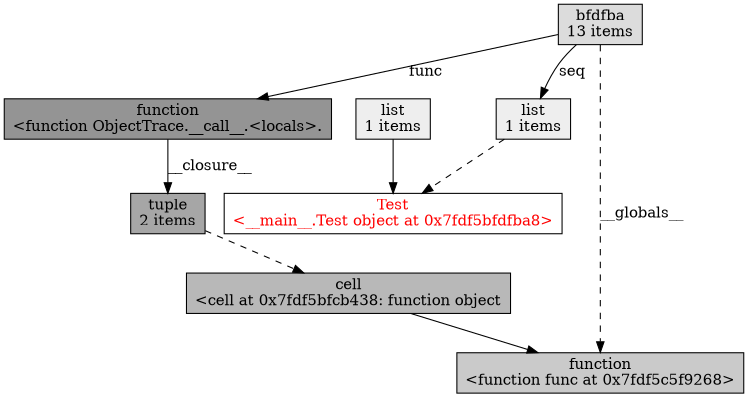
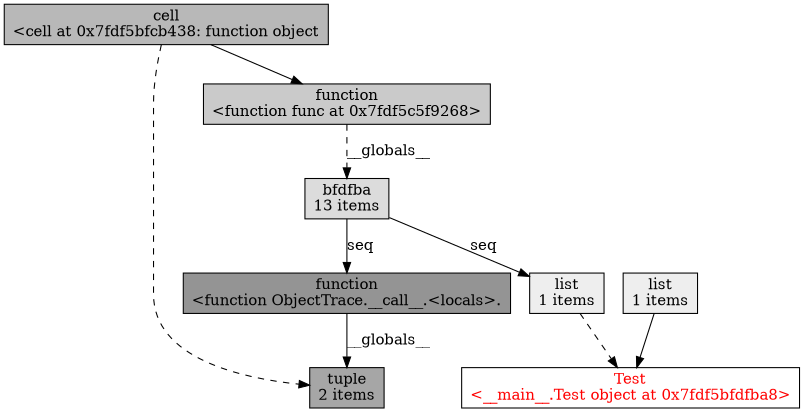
(426, 72) -> (360, 246)
(210, 166) -> (389, 341)
(600, 193) -> (347, 146)
(250, 250) -> (154, 262)
